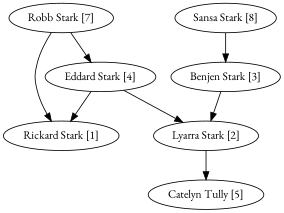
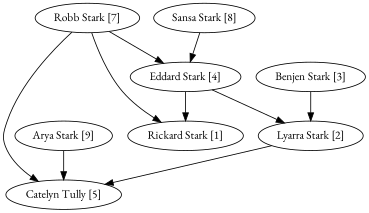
(226, 43) -> (196, 43)
none -> (16, 101)
none -> (64, 136)
